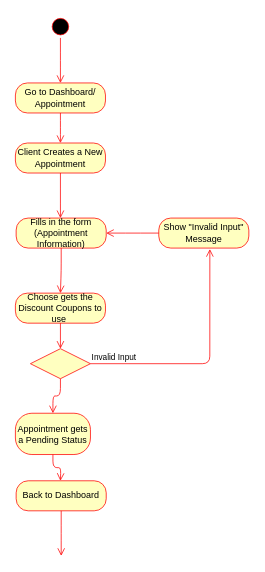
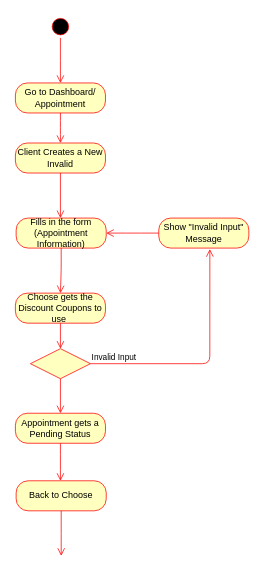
(60, 158) -> (60, 158)
(53, 434) -> (60, 428)
(61, 495) -> (61, 495)
